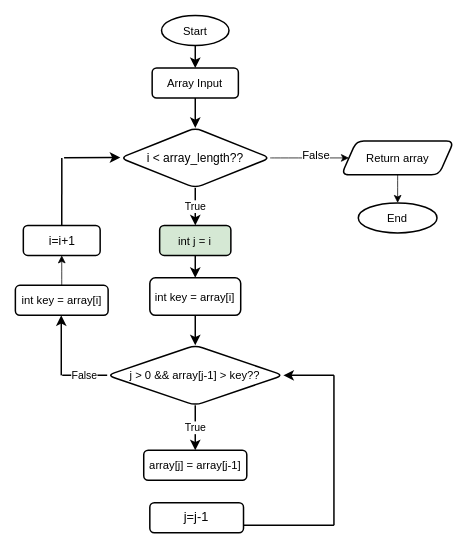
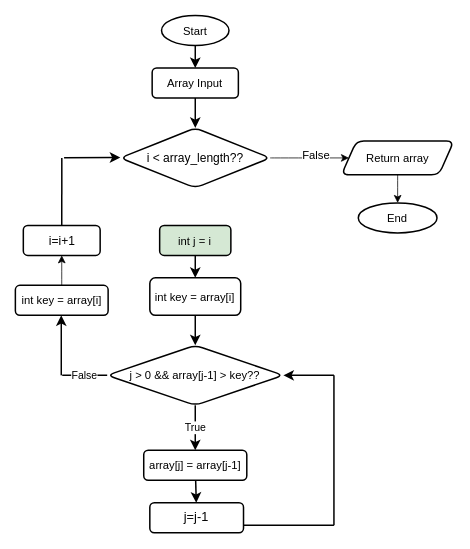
(195, 203) -> none
none -> (196, 486)
